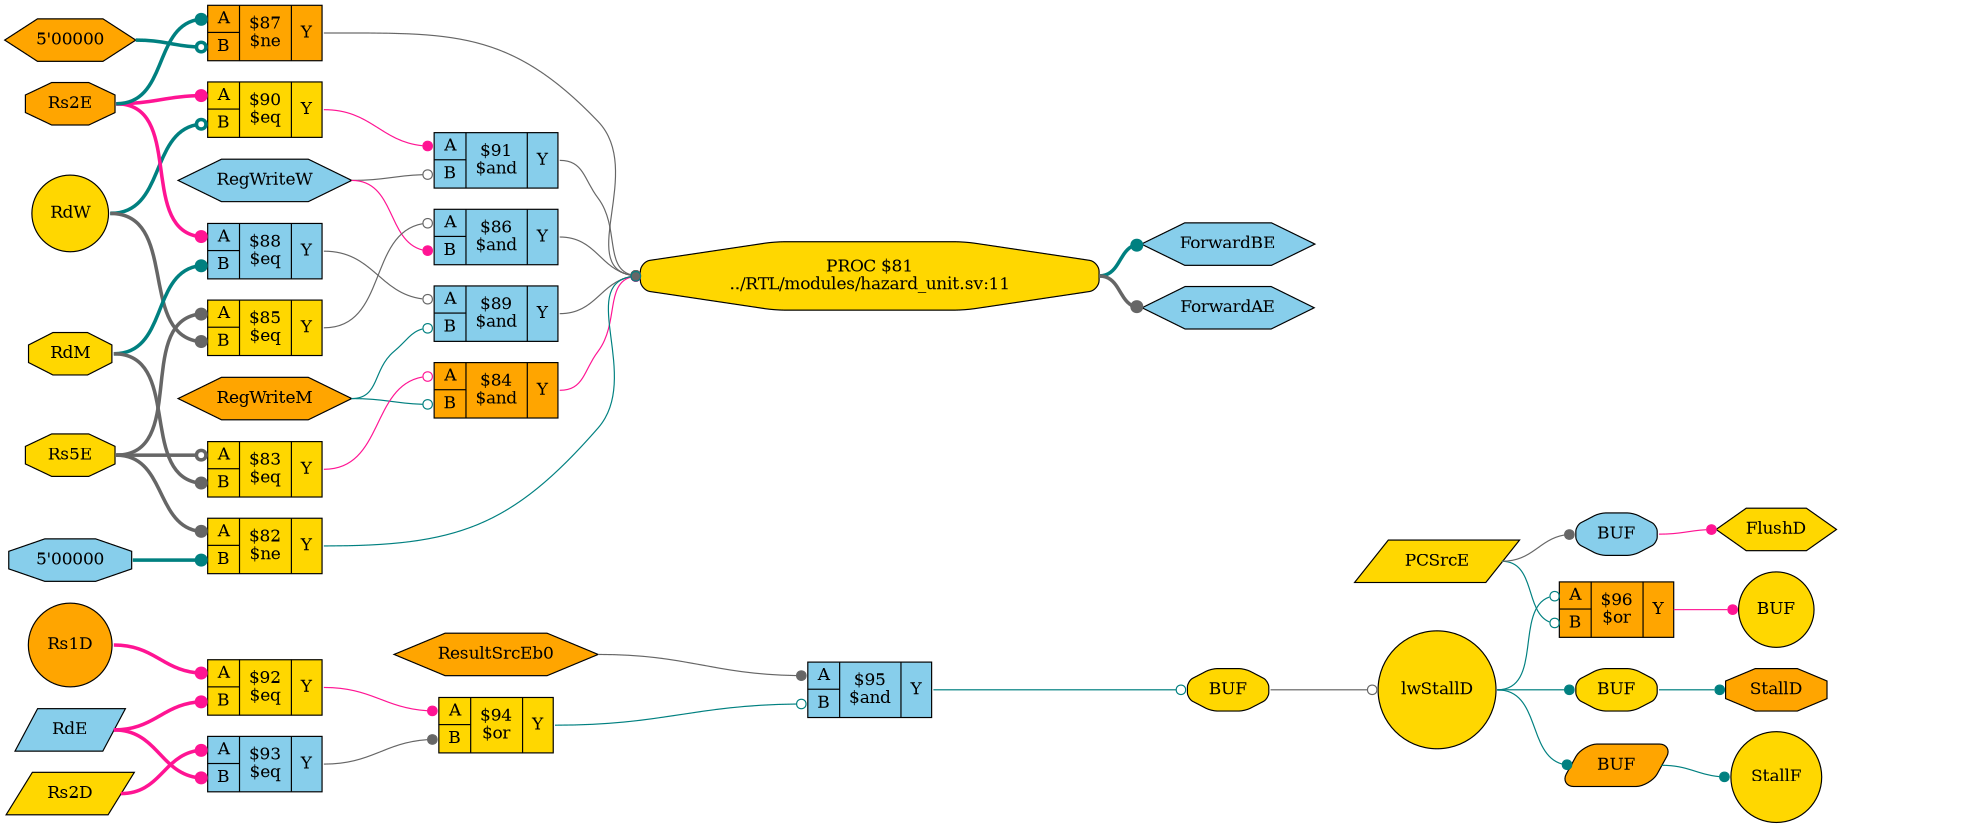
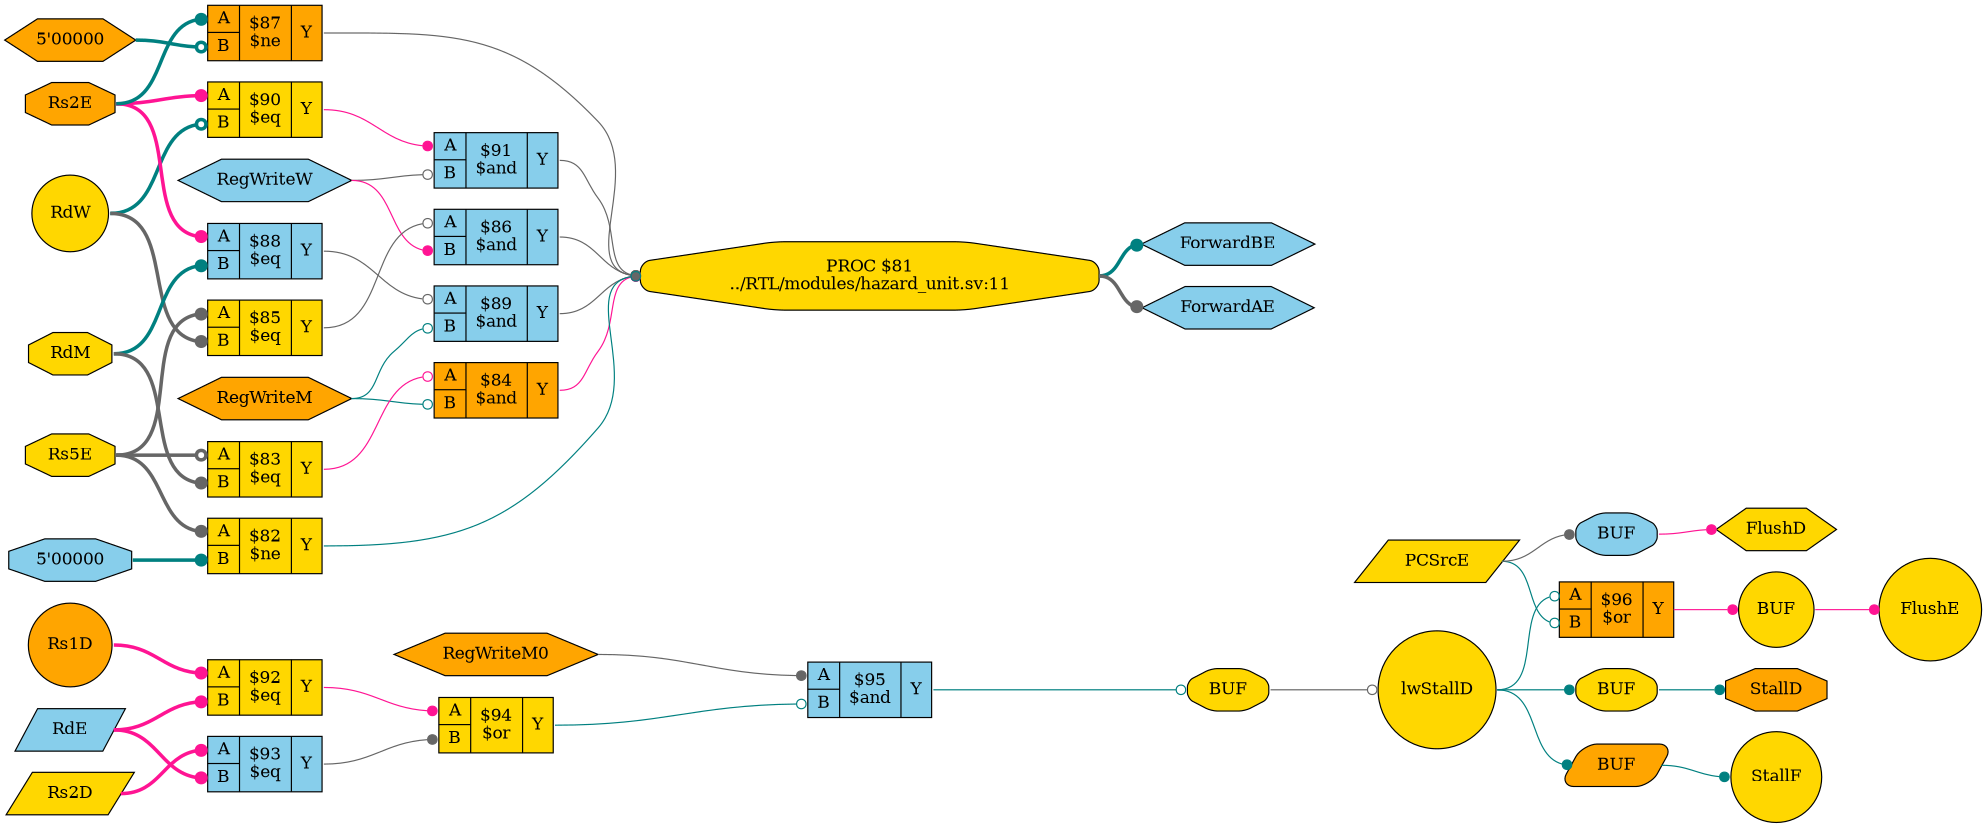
none -> (1930, 610)
(496, 654) -> (496, 654)
